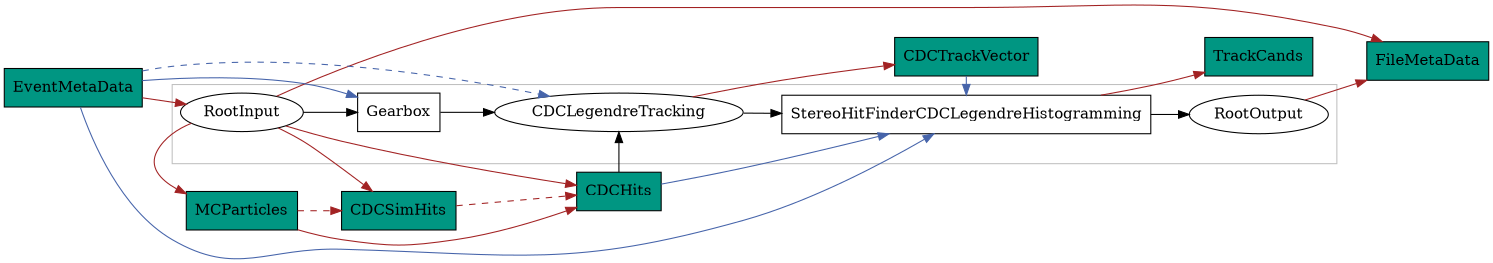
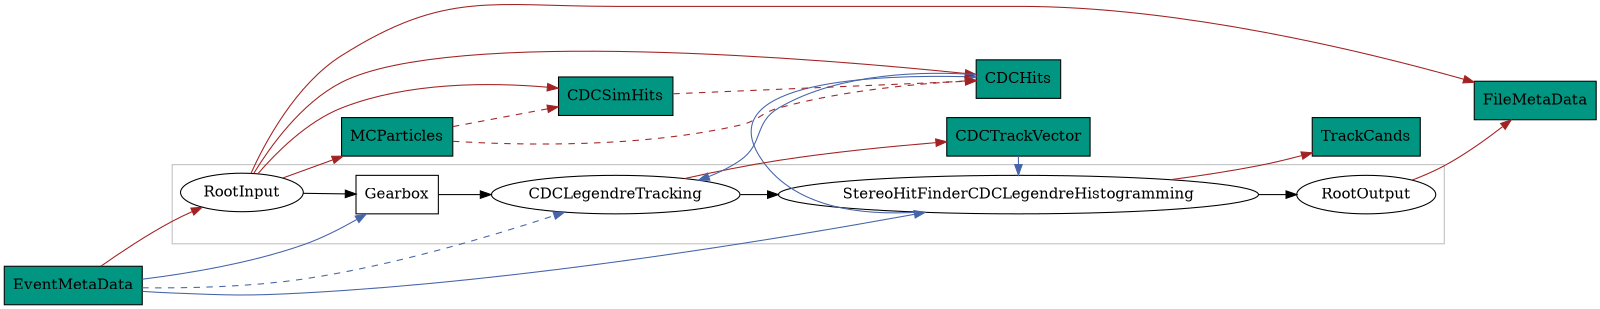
(966, 114) -> (1018, 195)
(619, 157) -> (762, 127)
(792, 157) -> (772, 103)
(433, 243) -> (712, 131)
